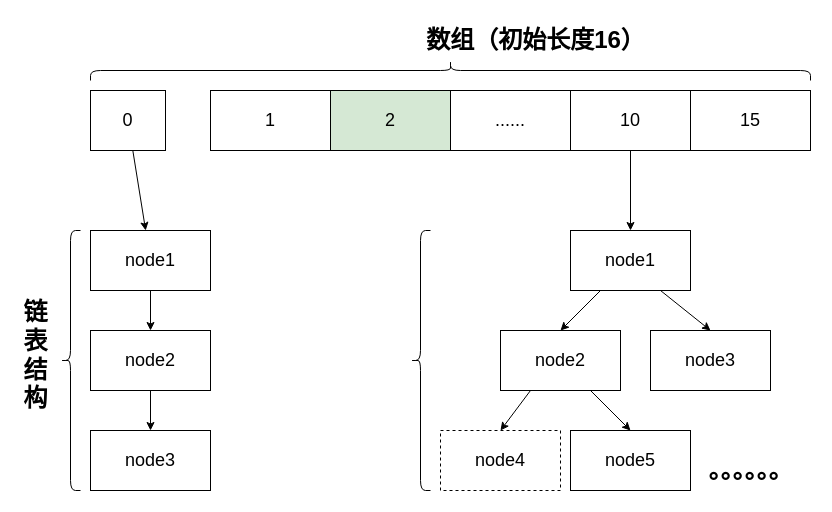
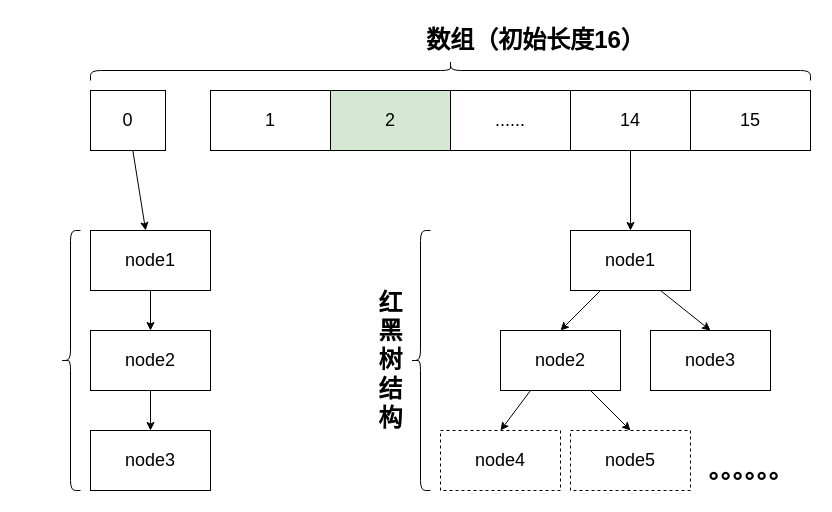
(631, 121) -> (631, 121)
(36, 356) -> none
none -> (391, 361)
(631, 461) -> (631, 461)
